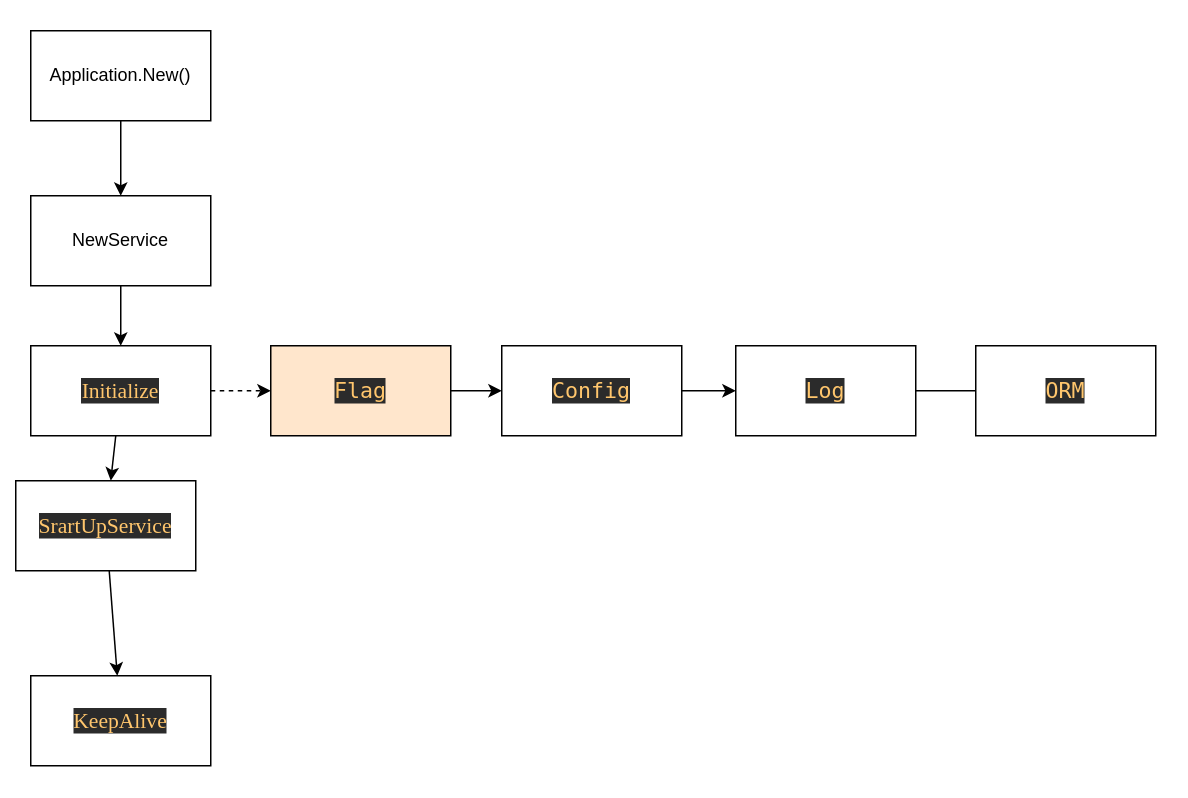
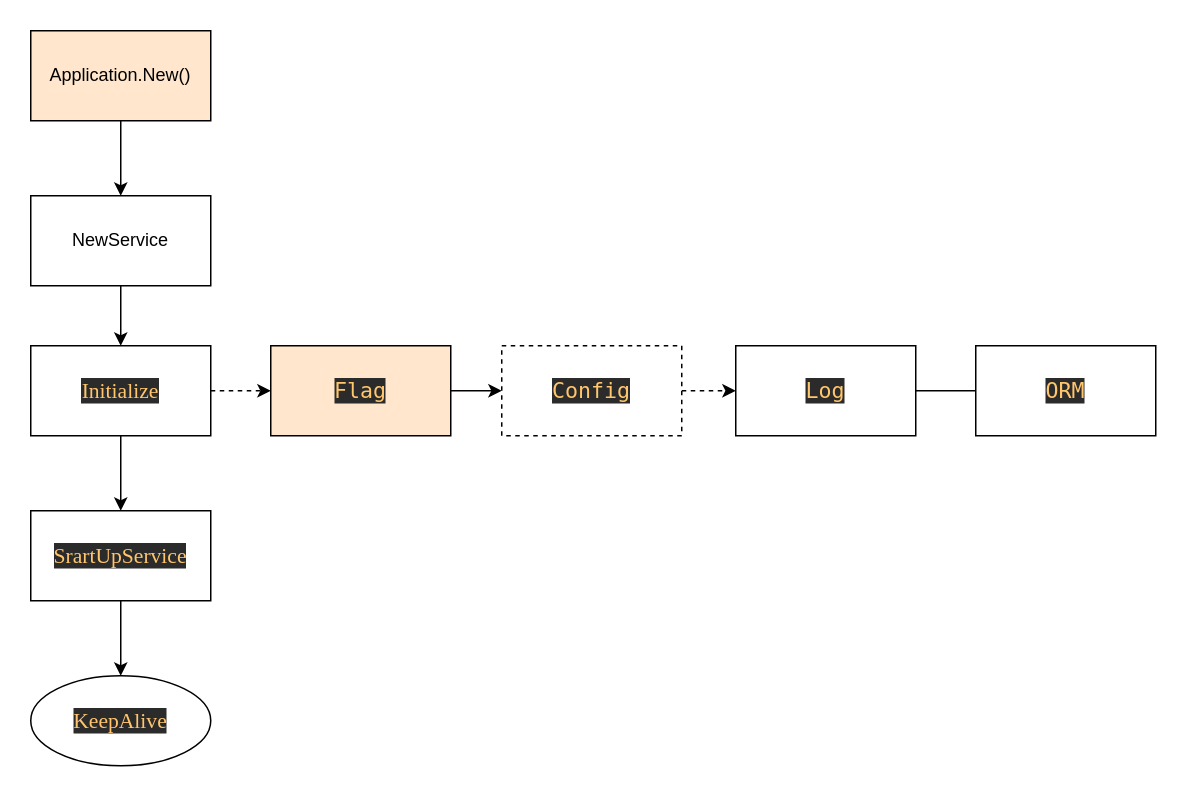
(121, 76) -> (121, 76)
(592, 391) -> (592, 391)
(704, 391) -> (704, 391)
(106, 526) -> (121, 556)
(121, 721) -> (121, 721)
